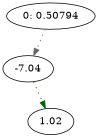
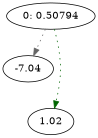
(38, 92) -> (61, 65)
